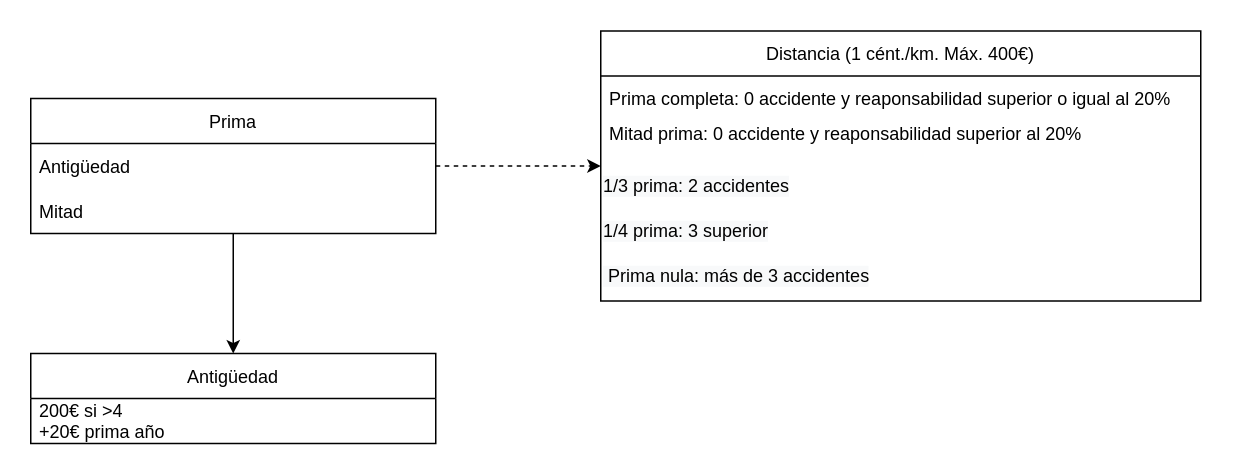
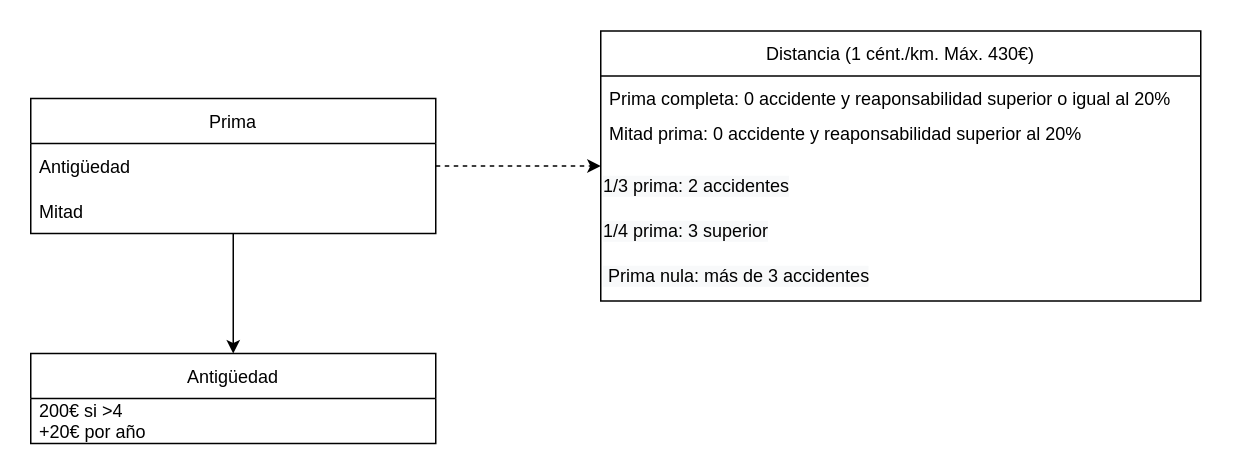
(900, 54) -> (900, 54)
(82, 411) -> (82, 411)
